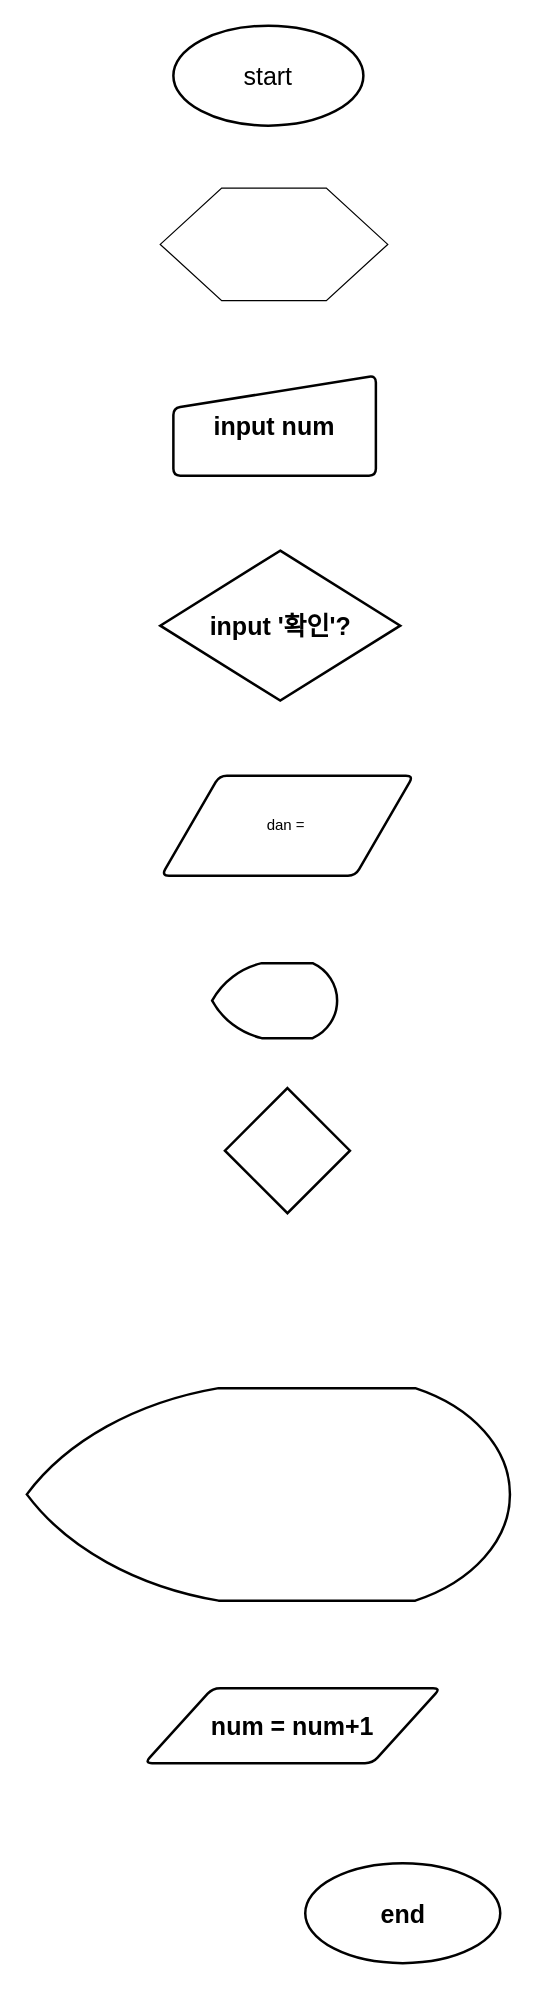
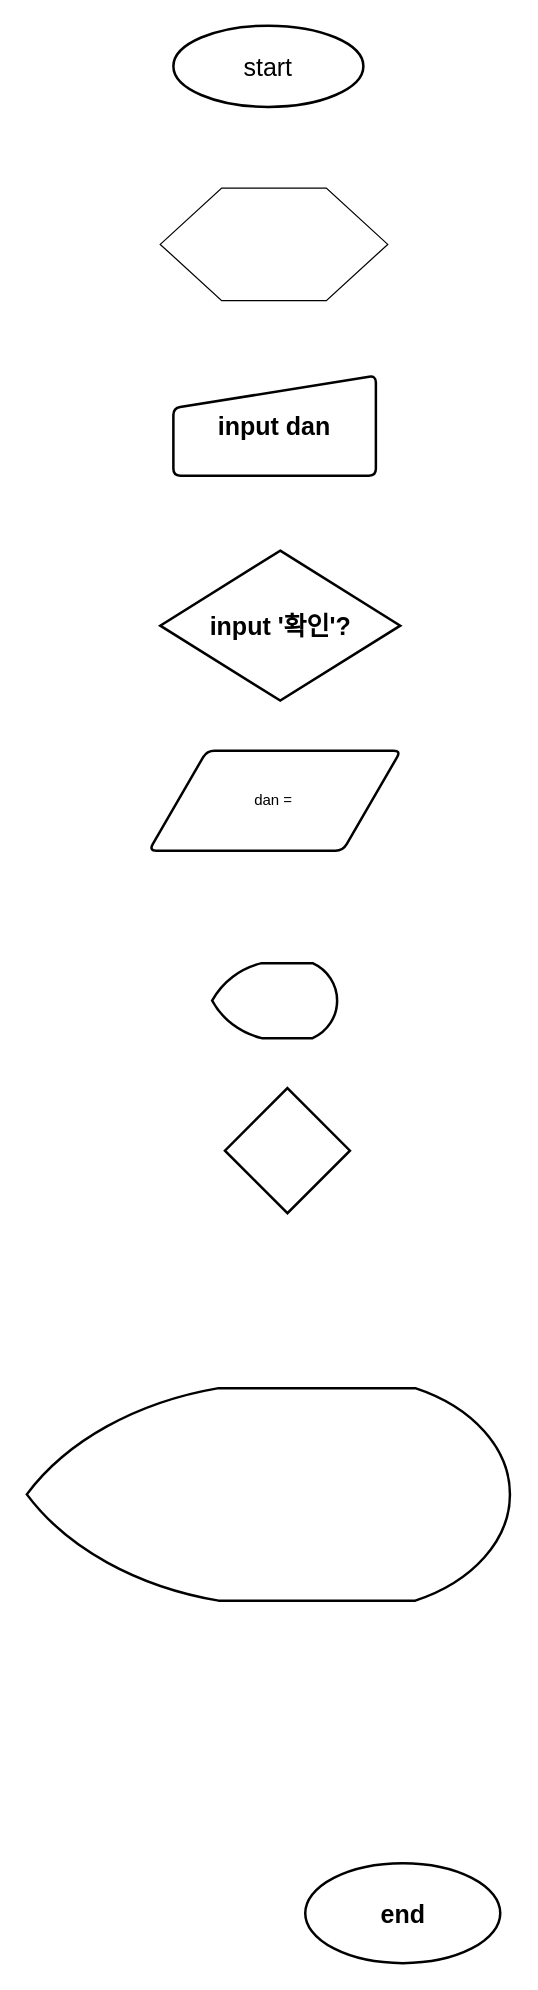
(268, 76) -> (268, 66)
(274, 426) -> (274, 426)
(287, 826) -> (275, 801)
(292, 1726) -> none
